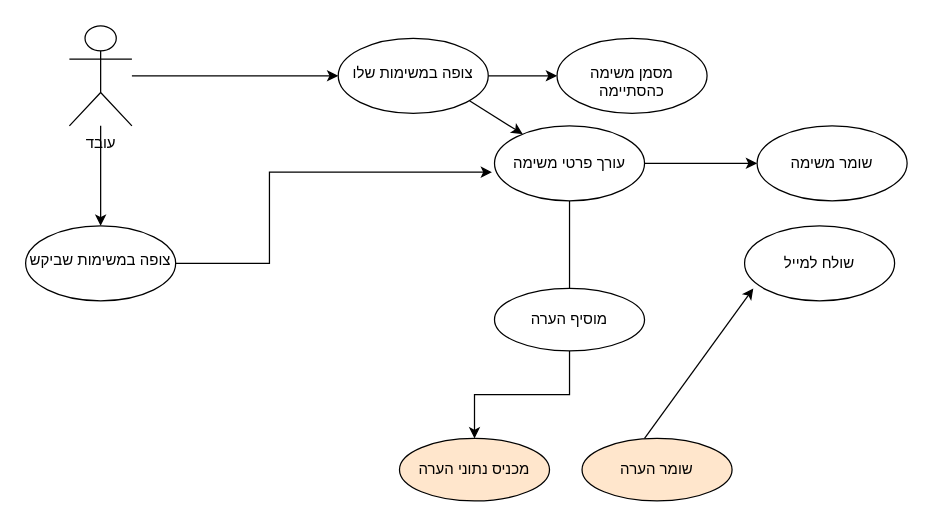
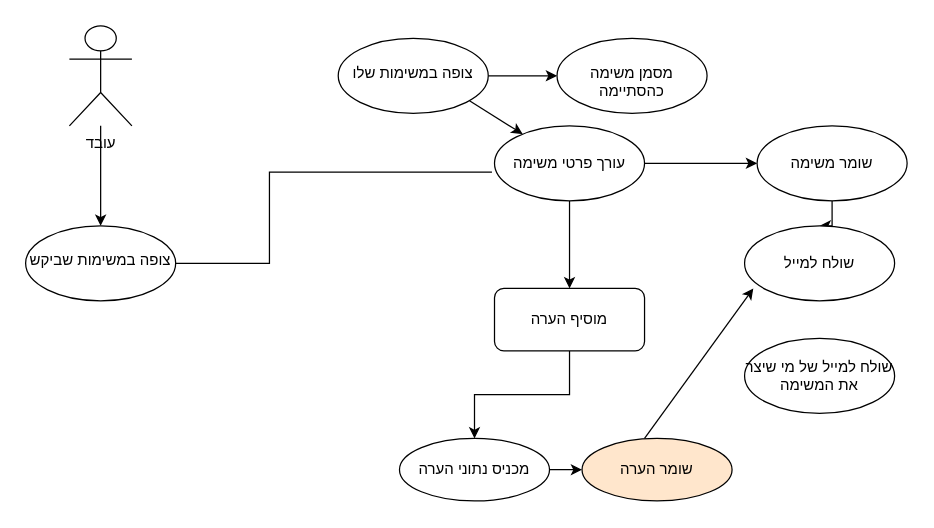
(231, 76) -> none
(482, 172) -> (485, 172)
none -> (832, 215)
(569, 282) -> (569, 278)
(569, 319) -> (569, 319)
none -> (819, 376)
(474, 469) -> (474, 469)
none -> (570, 469)
